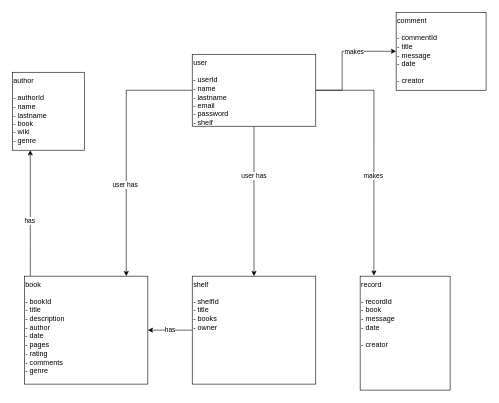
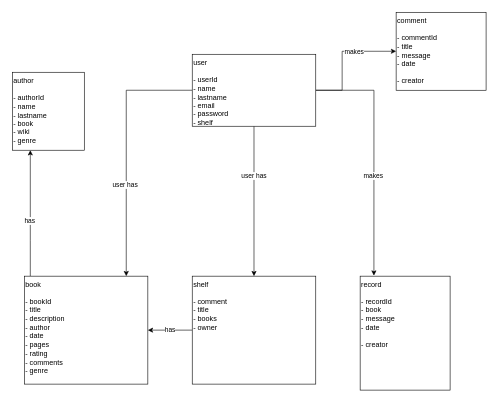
(210, 302) -> (211, 302)
